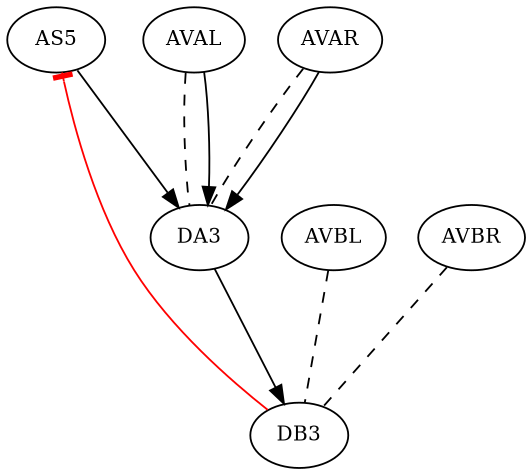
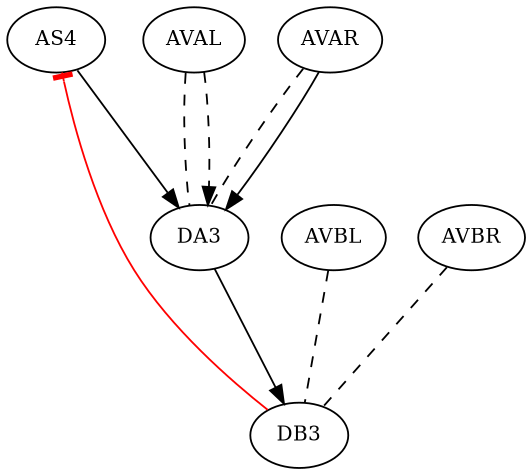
(56, 40) -> (56, 40)
(209, 129) -> (209, 129)
